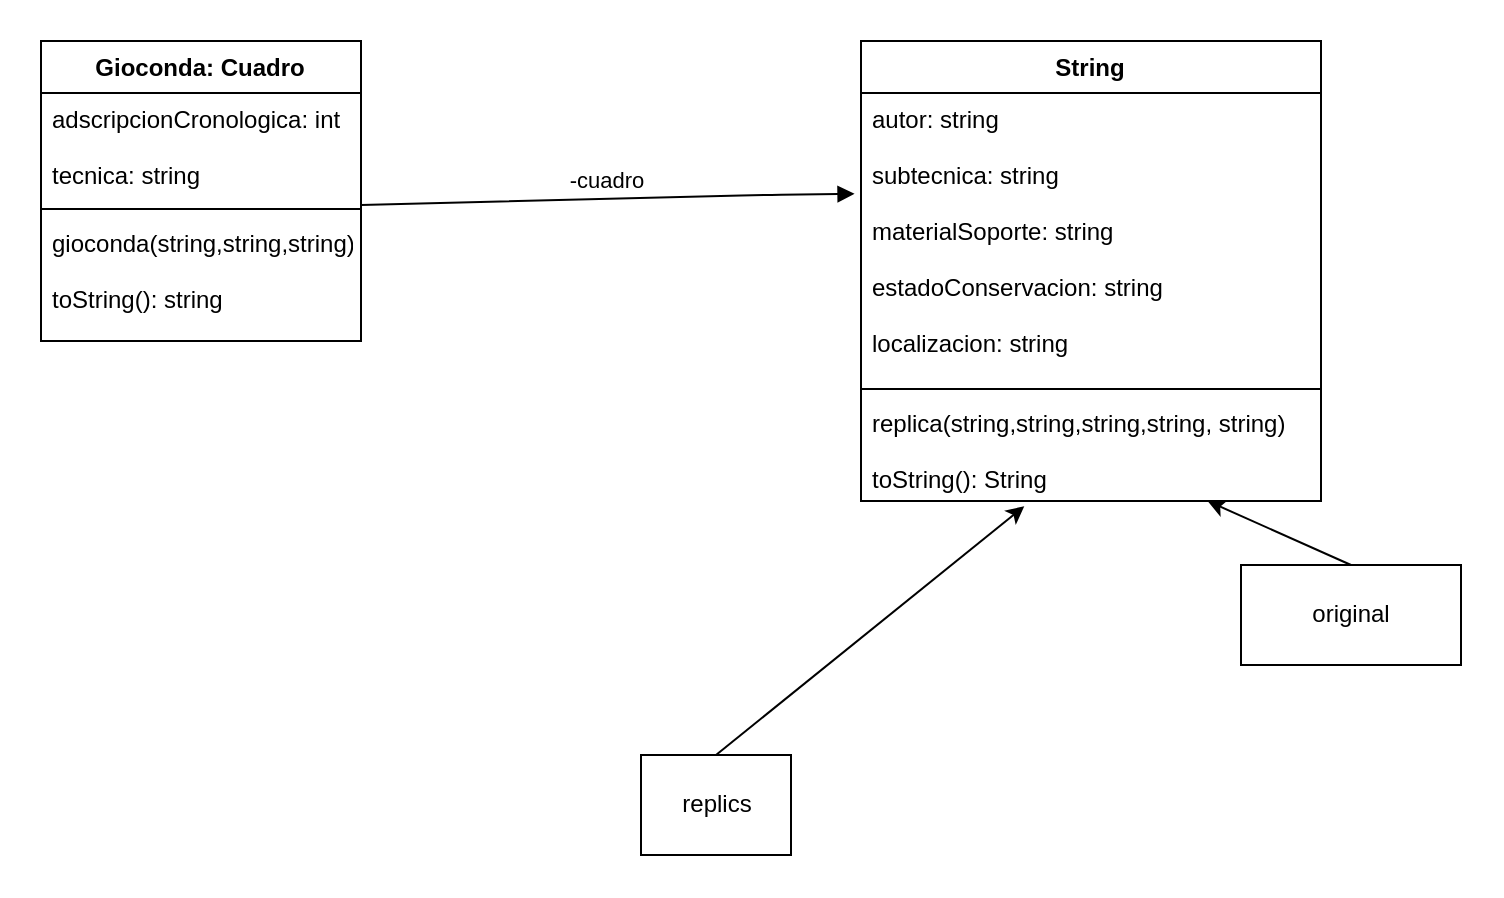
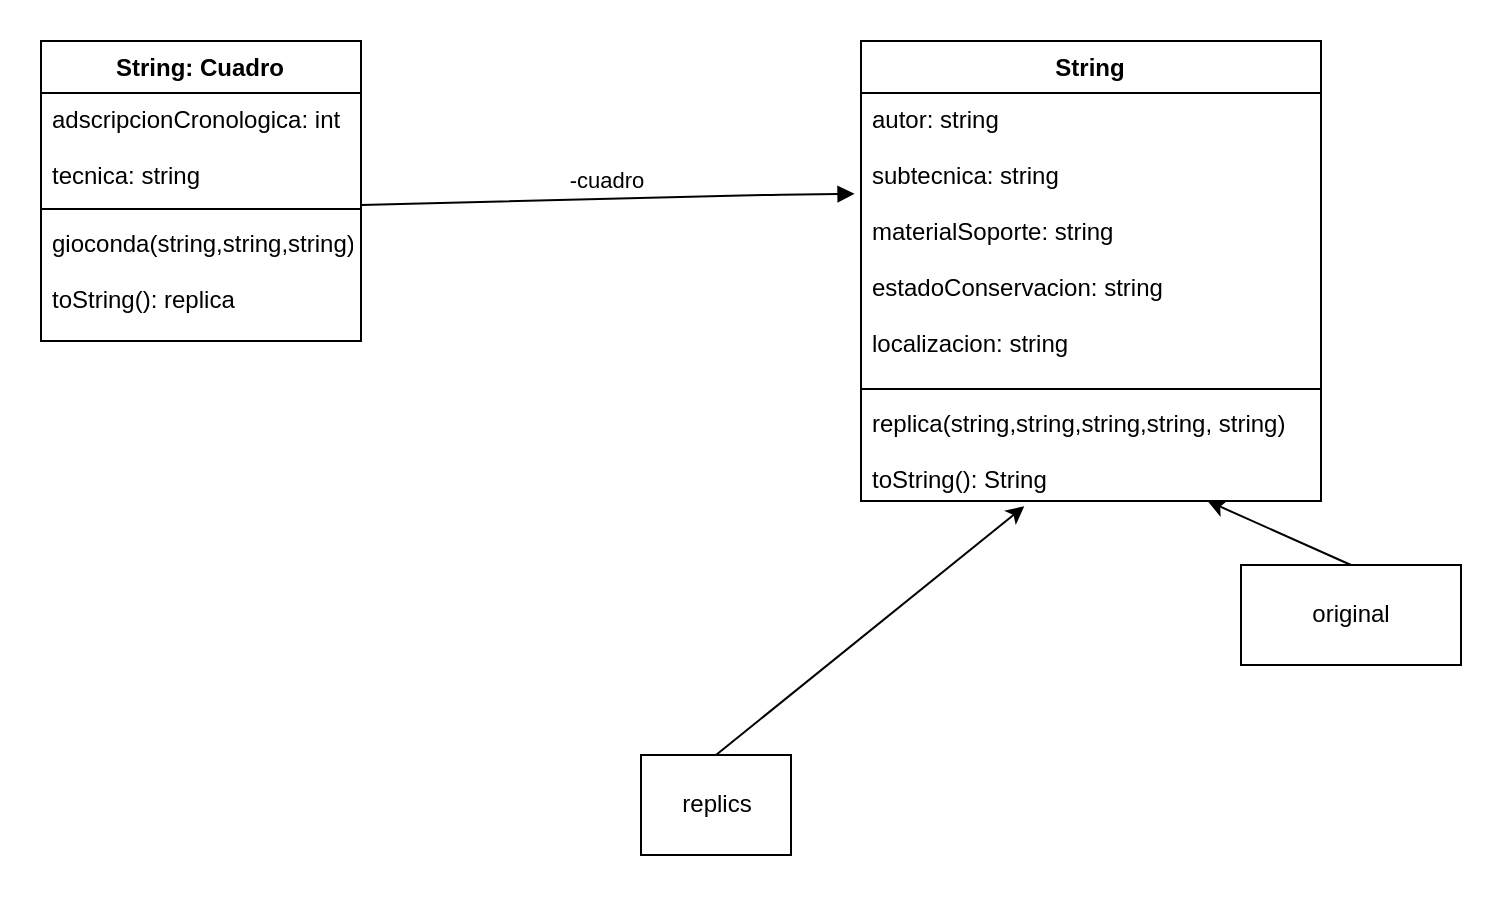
(200, 68) -> (200, 68)
(235, 244) -> (235, 244)
